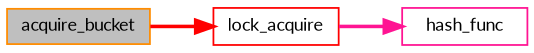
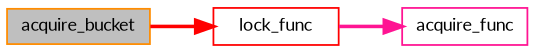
(276, 26) -> (276, 26)
(465, 26) -> (465, 26)
